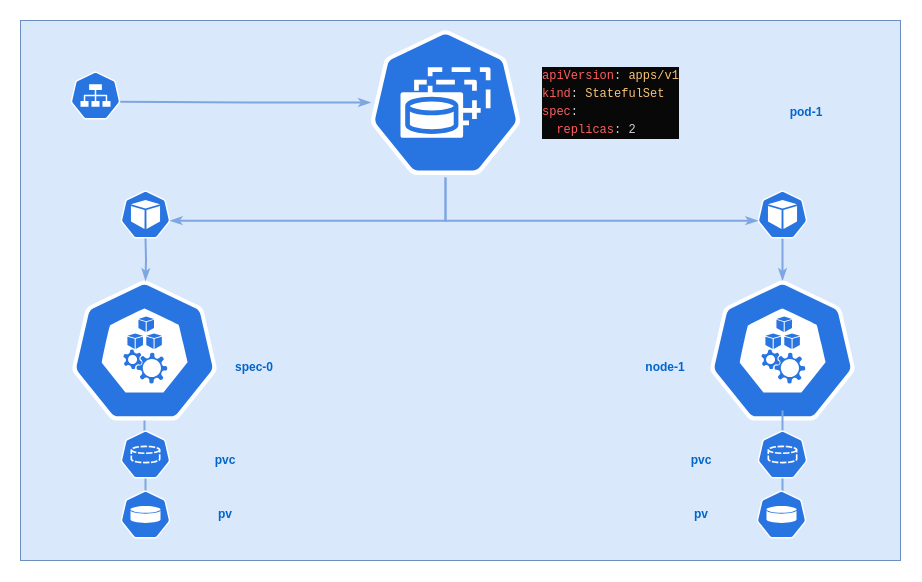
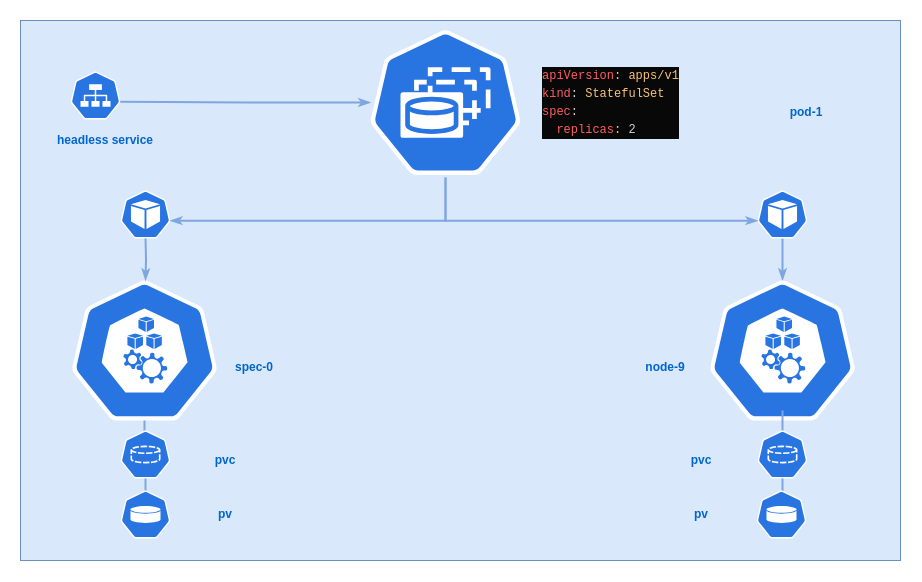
none -> (106, 141)
(666, 368) -> (666, 368)
